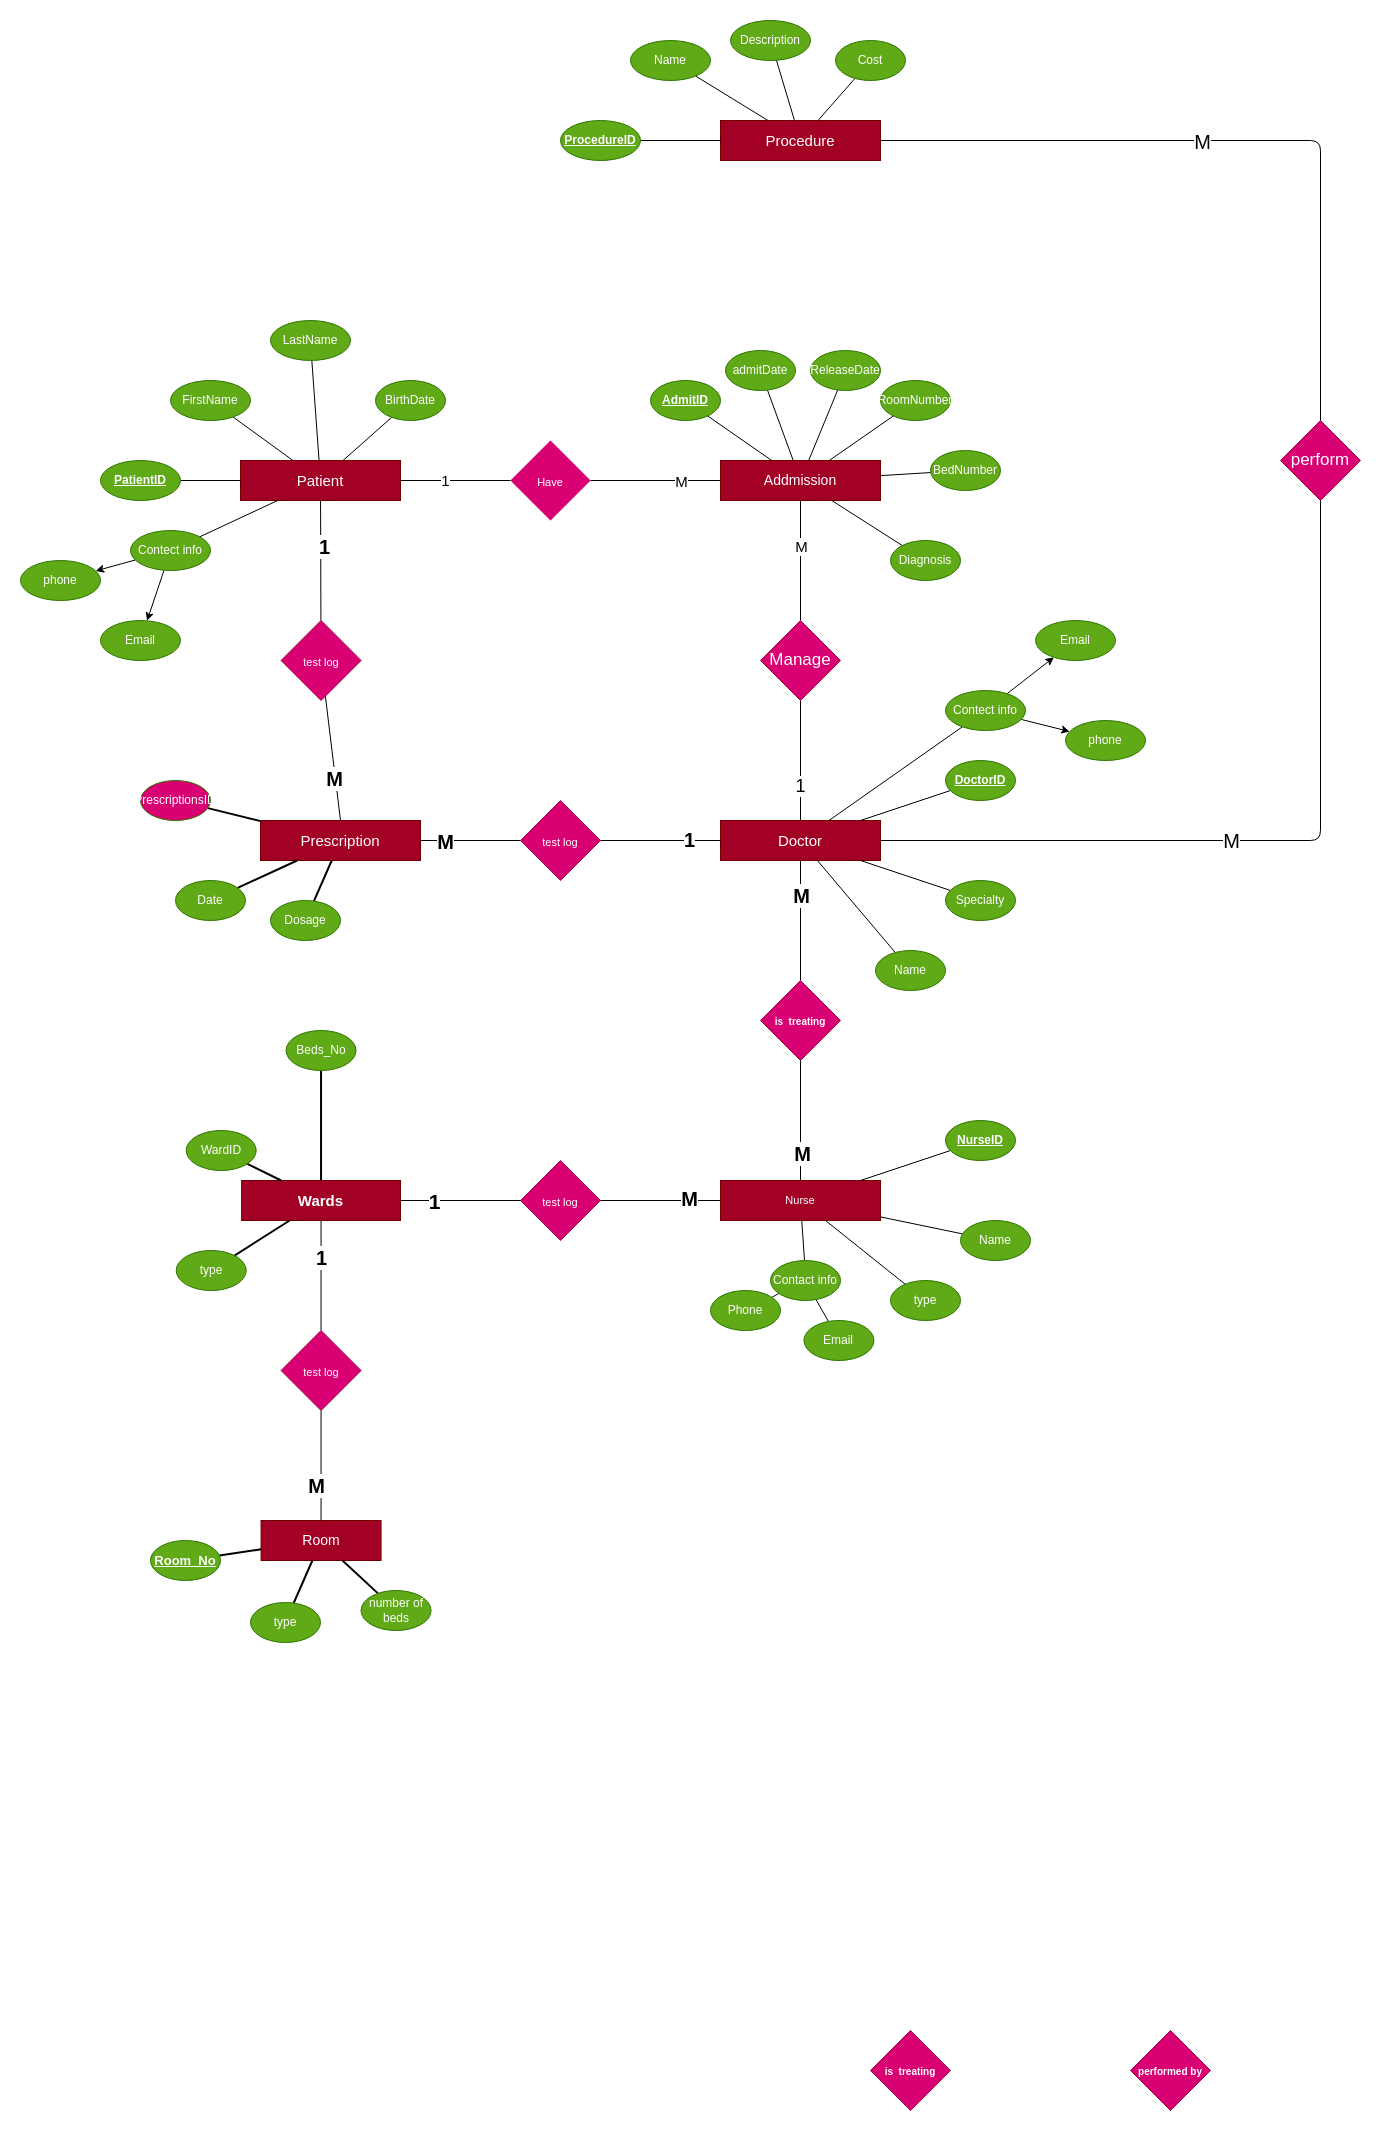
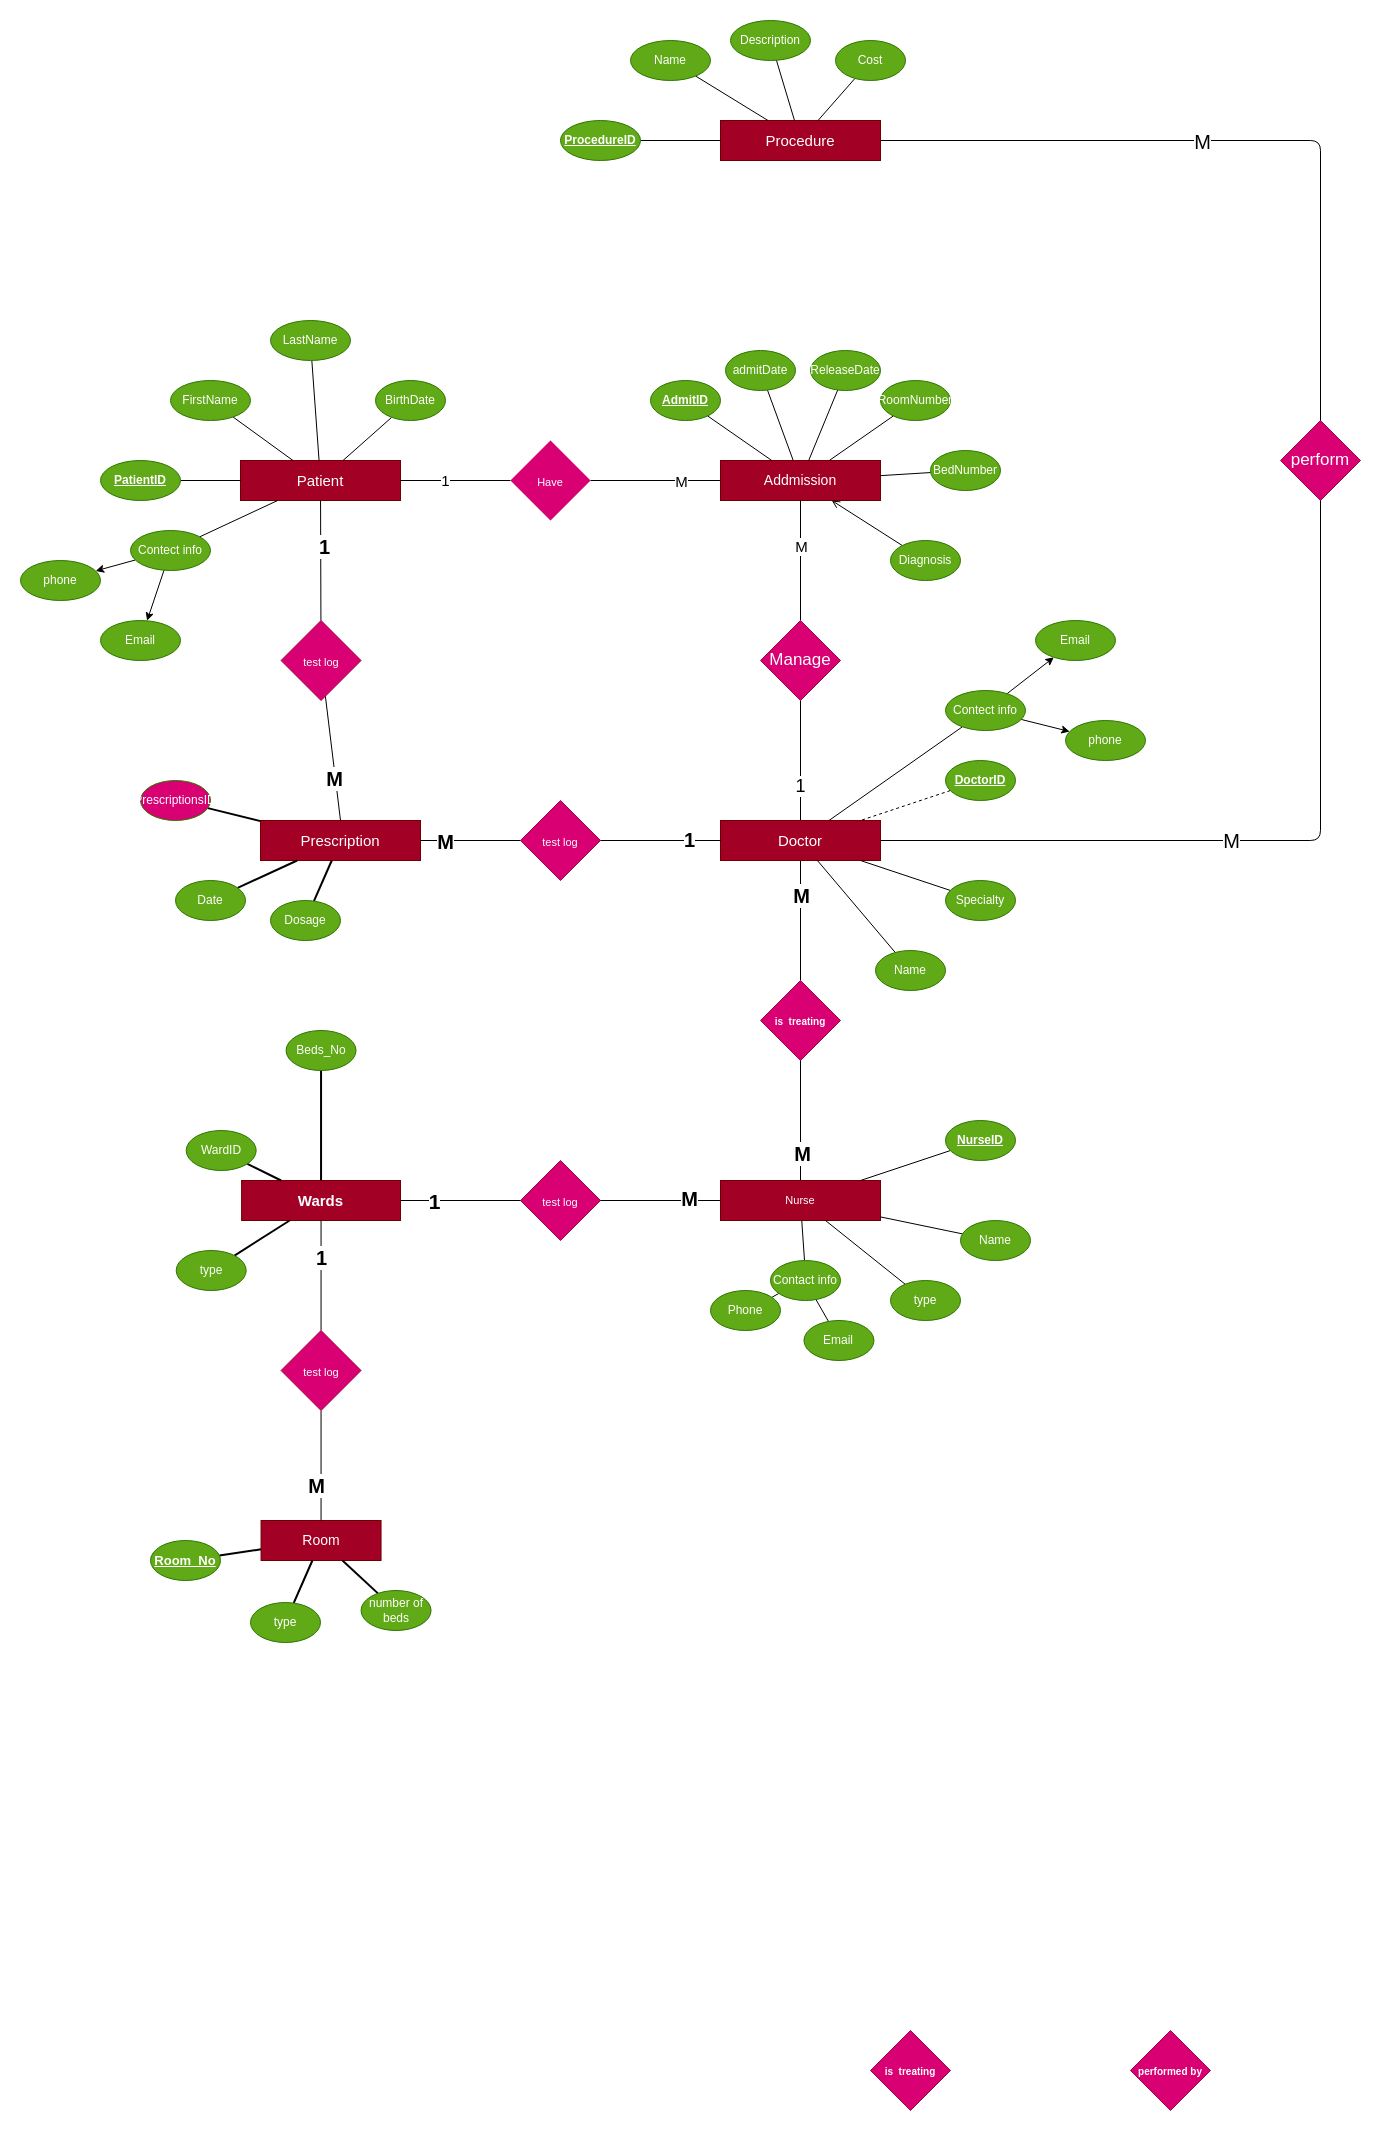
(834, 502) -> (835, 503)
(906, 805) -> (906, 805)
